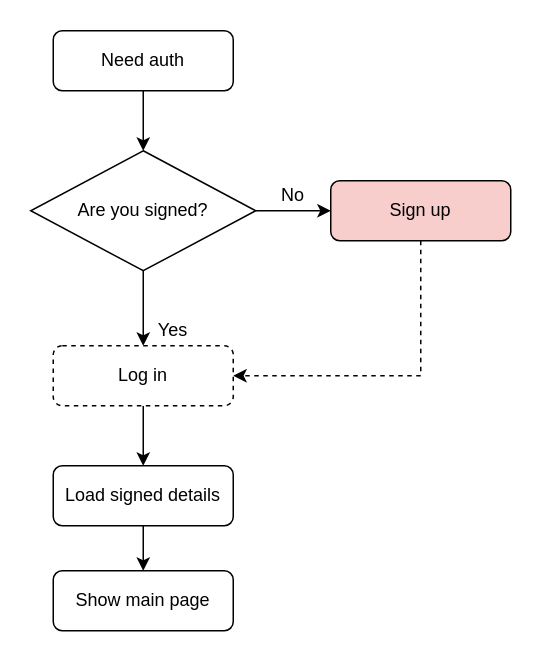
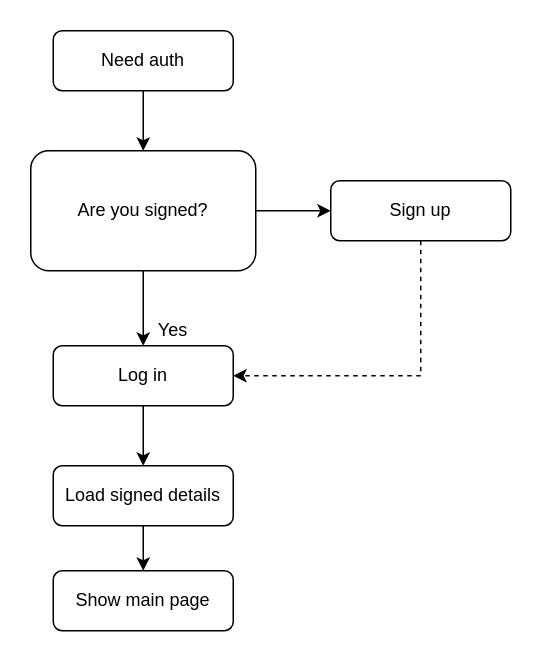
(293, 196) -> none
(143, 211) -> (143, 211)
(421, 211) -> (421, 211)
(143, 376) -> (143, 376)
